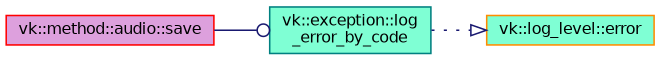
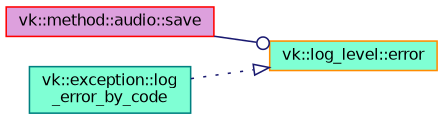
(236, 30) -> (235, 39)
